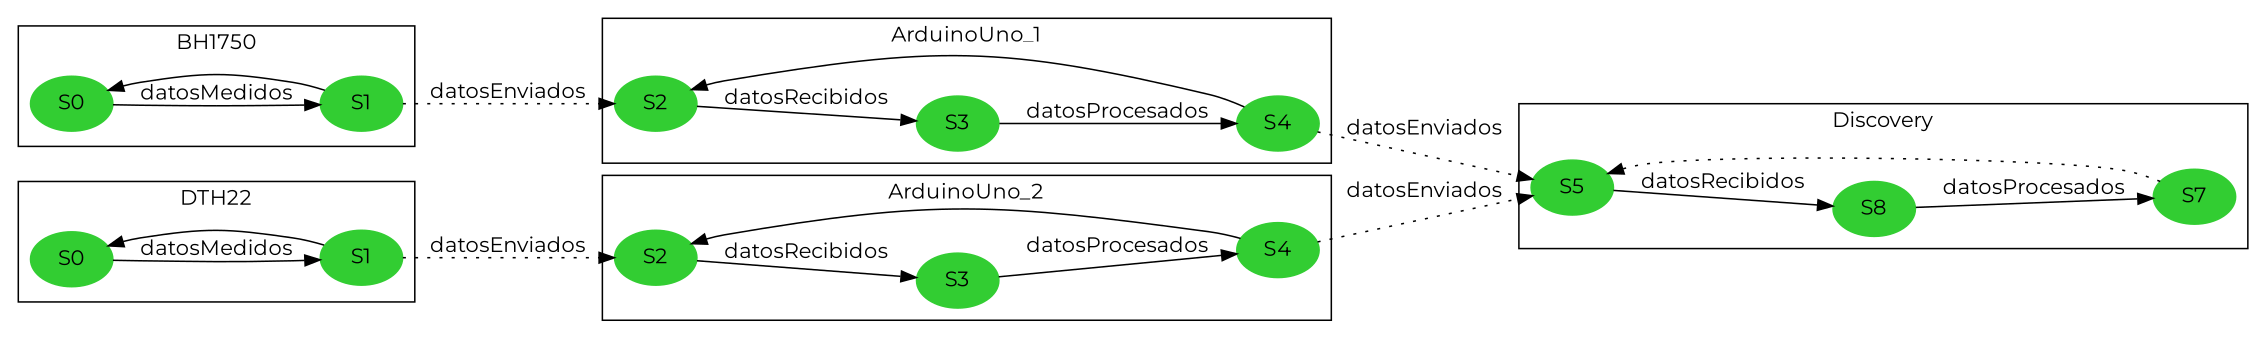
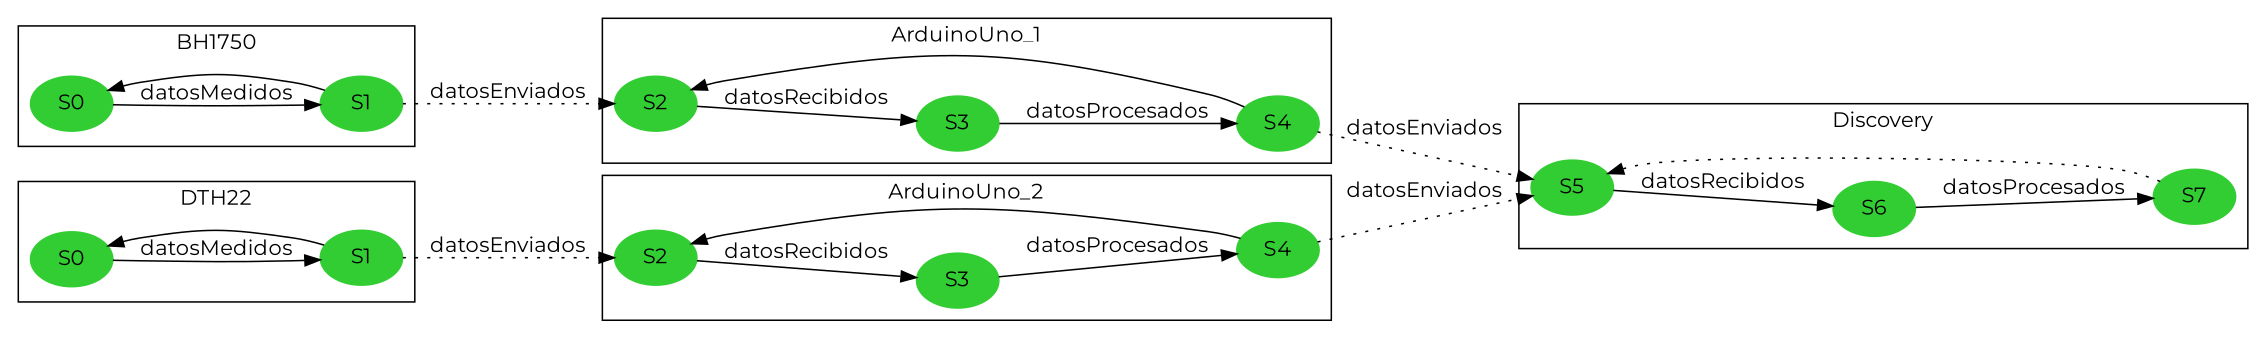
(1874, 209) -> (1874, 209)
